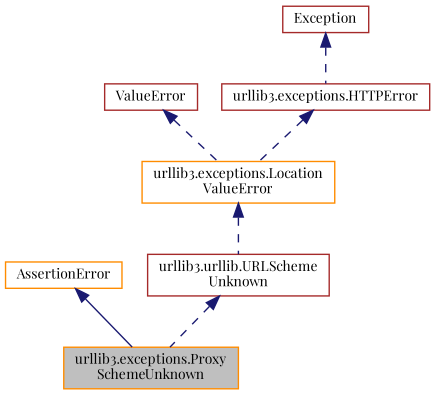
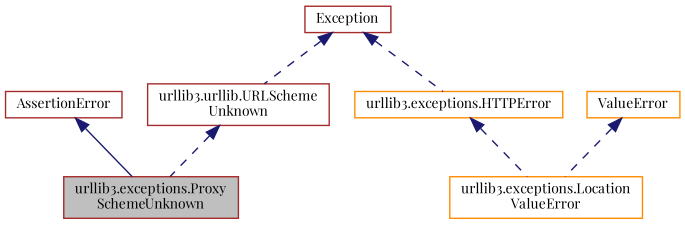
(151, 97) -> (633, 105)
(326, 97) -> (459, 105)
(238, 236) -> (292, 63)
(64, 275) -> (64, 105)
(151, 368) -> (151, 198)
